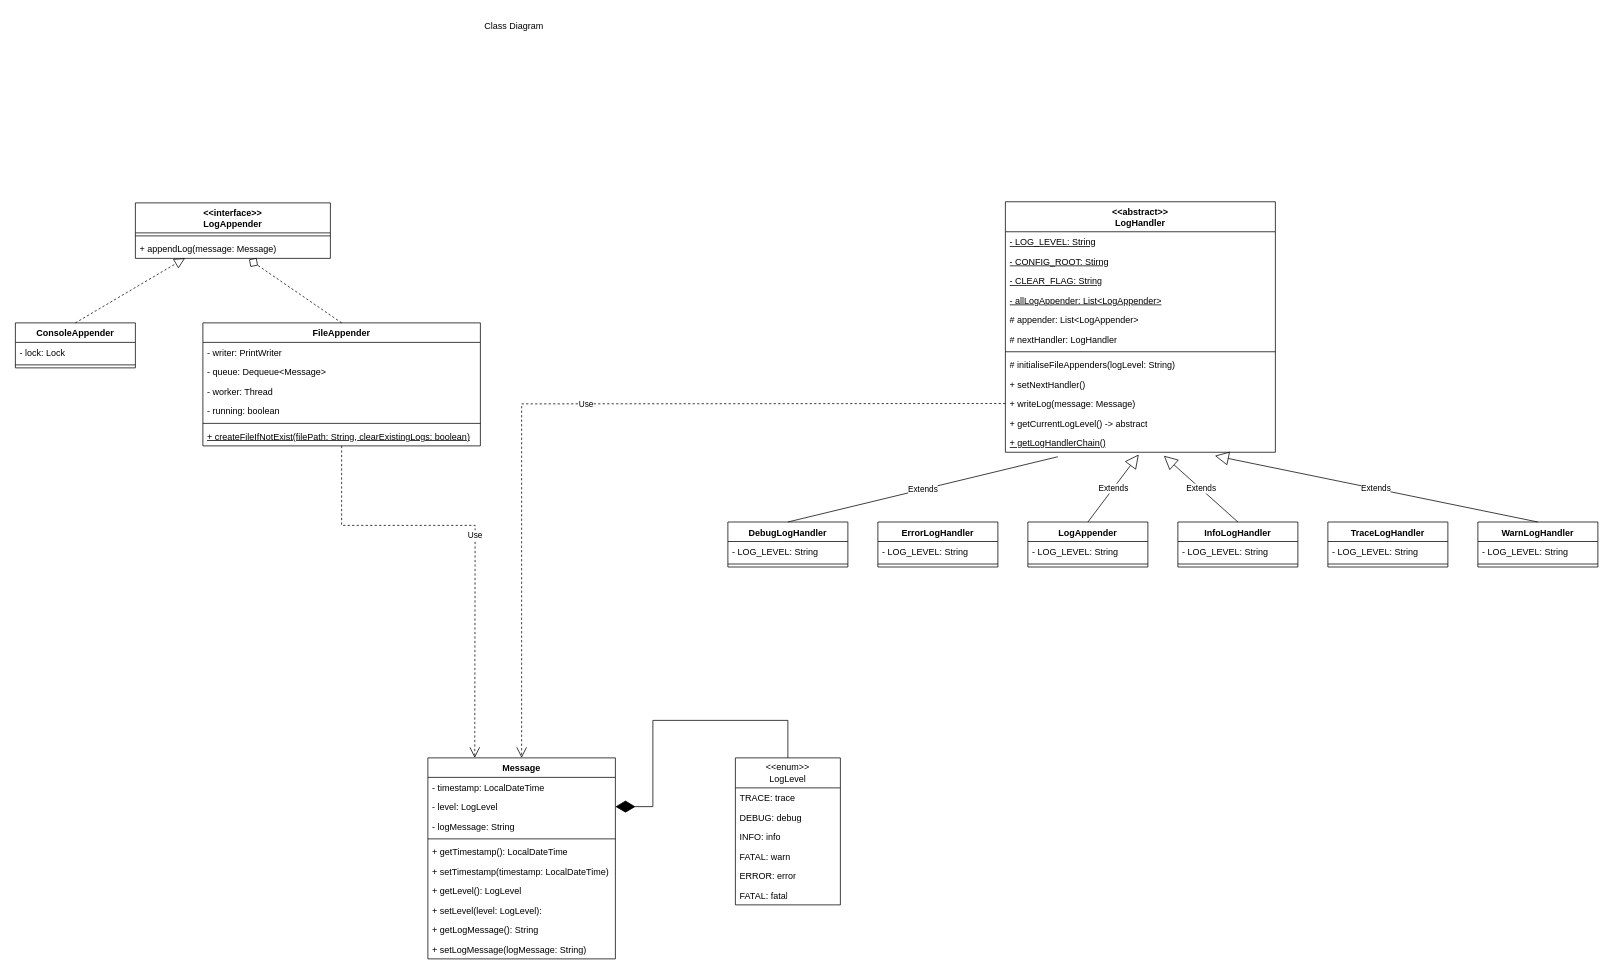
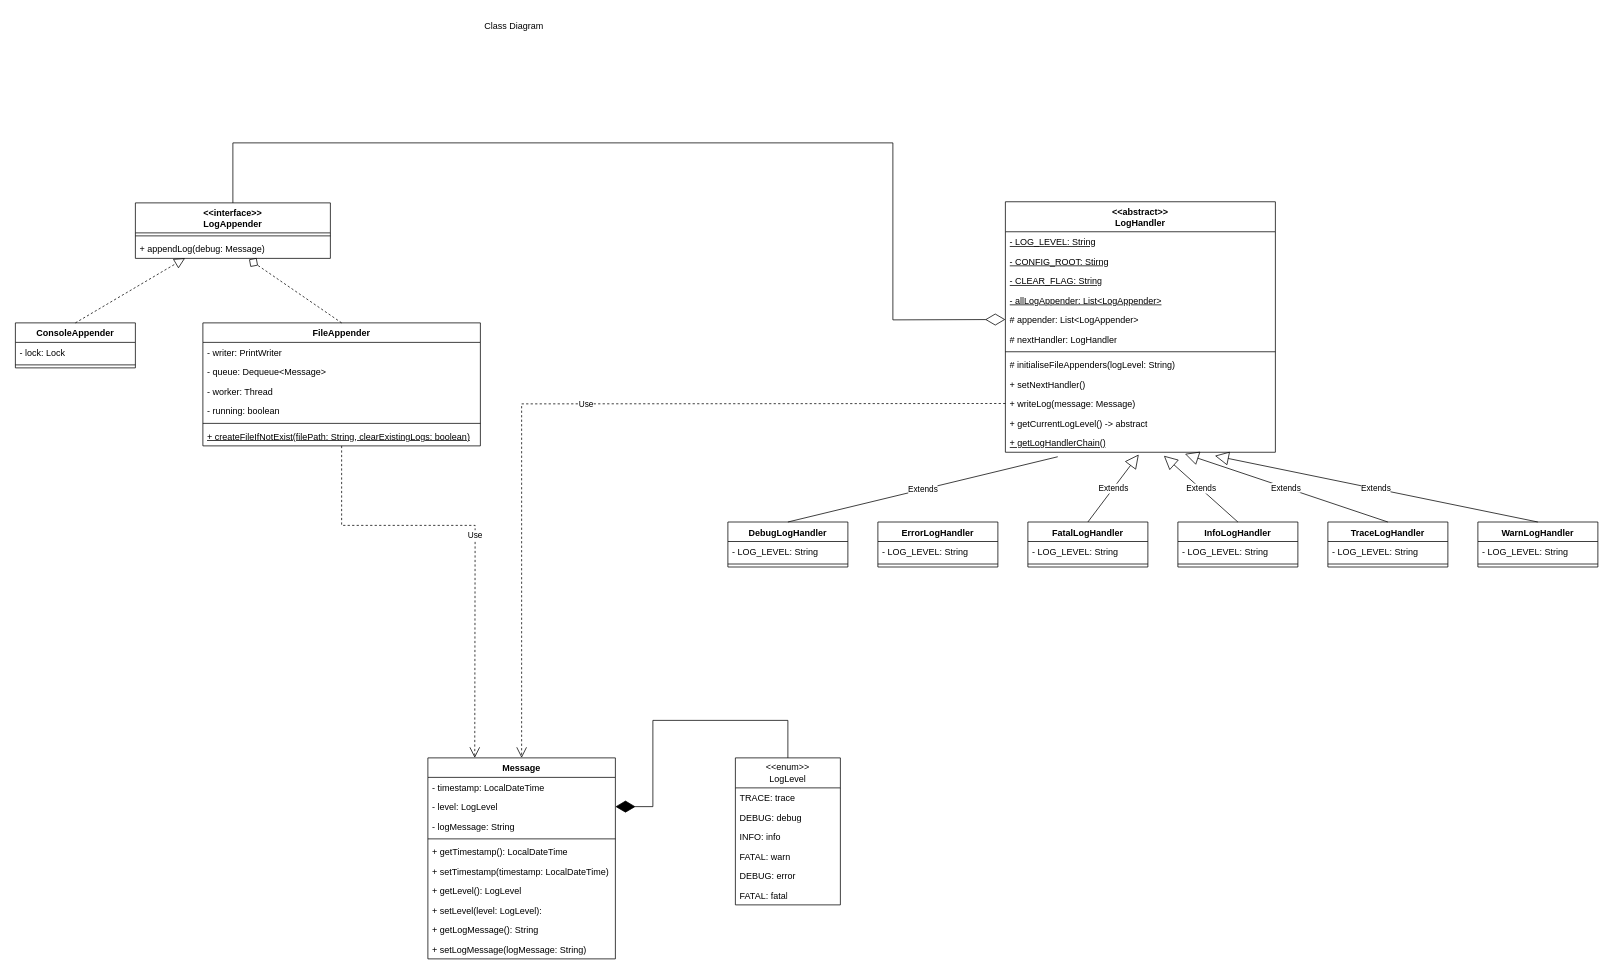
none -> (668, 143)
(209, 250) -> (204, 250)
none -> (1292, 490)
(1088, 533) -> (1088, 533)
(768, 877) -> (768, 877)
